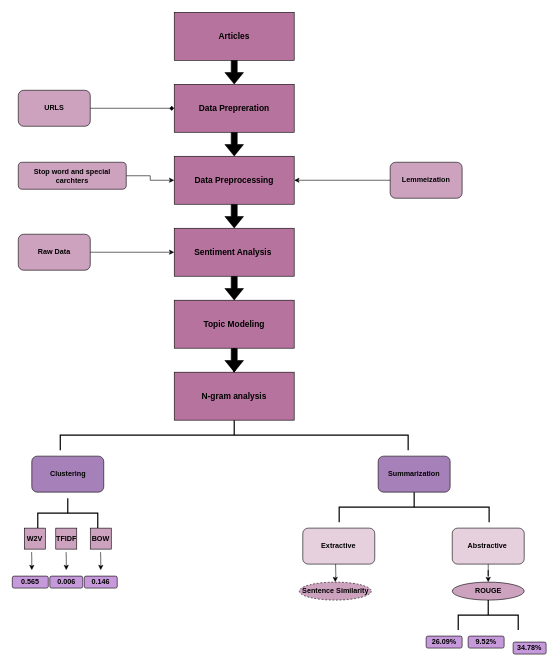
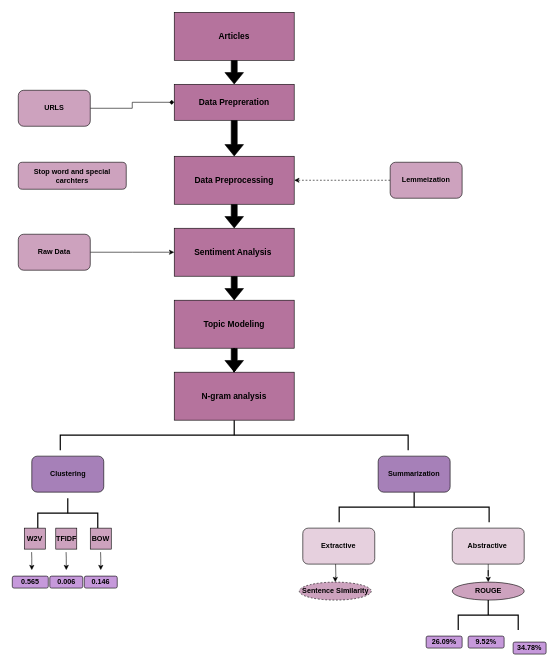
(234, 108) -> (234, 102)
(150, 179) -> none
(344, 180) -> (344, 180)
